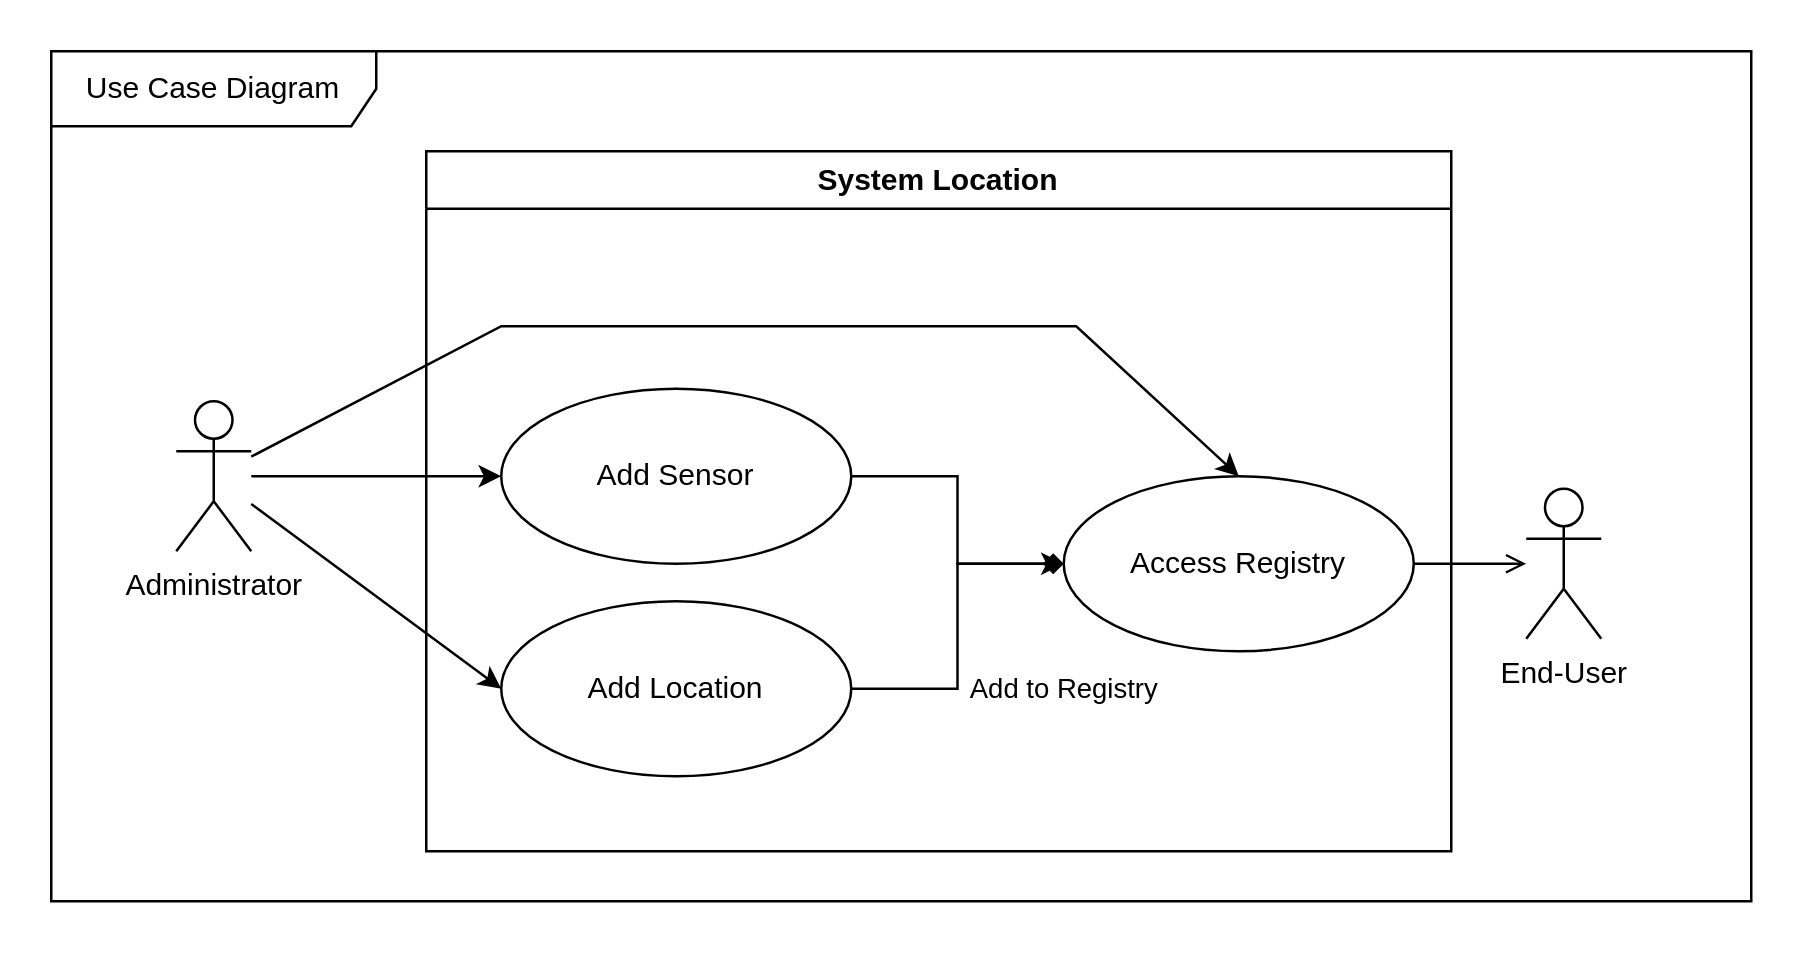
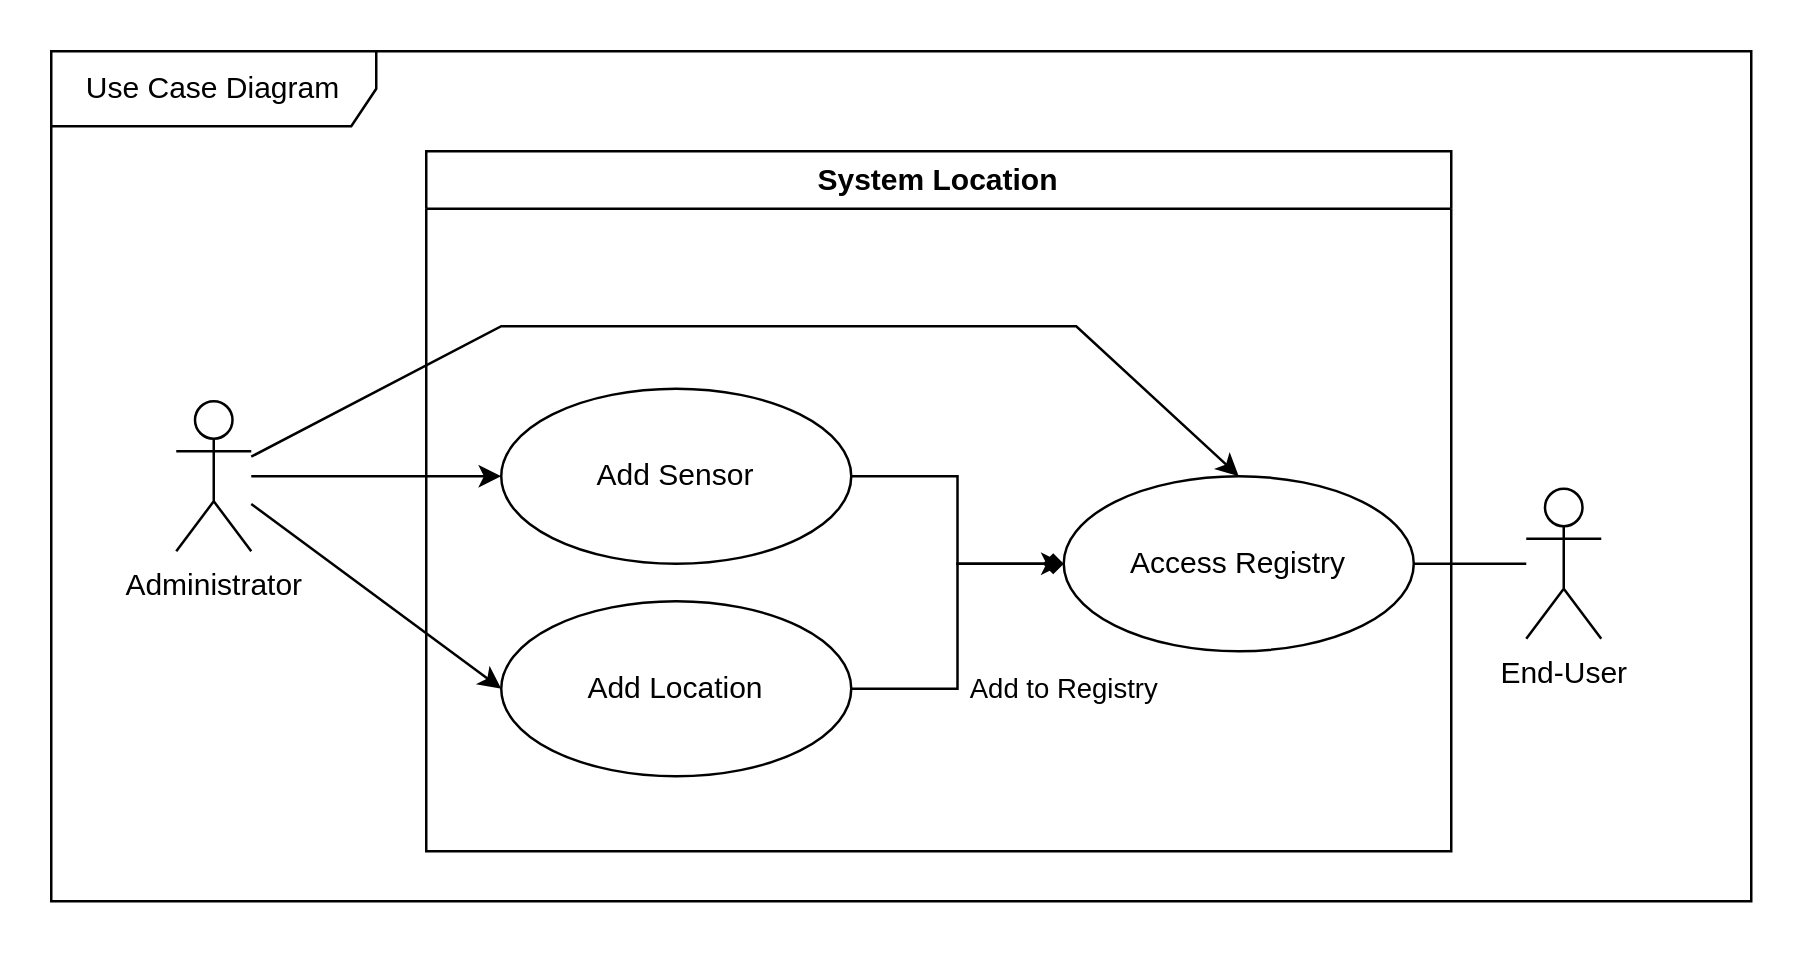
(1517, 564) -> (1519, 564)
